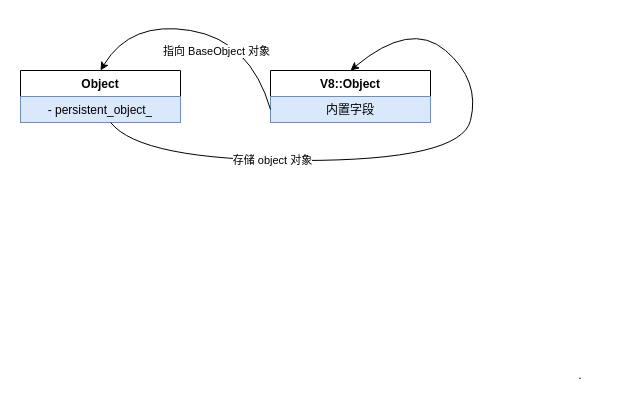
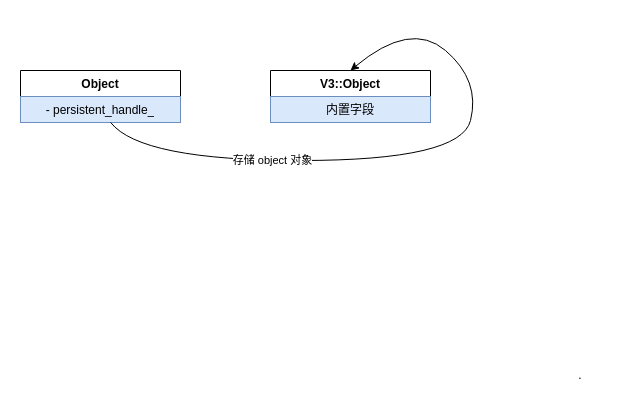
(198, 32) -> none
(351, 85) -> (351, 85)
(101, 111) -> (101, 111)
